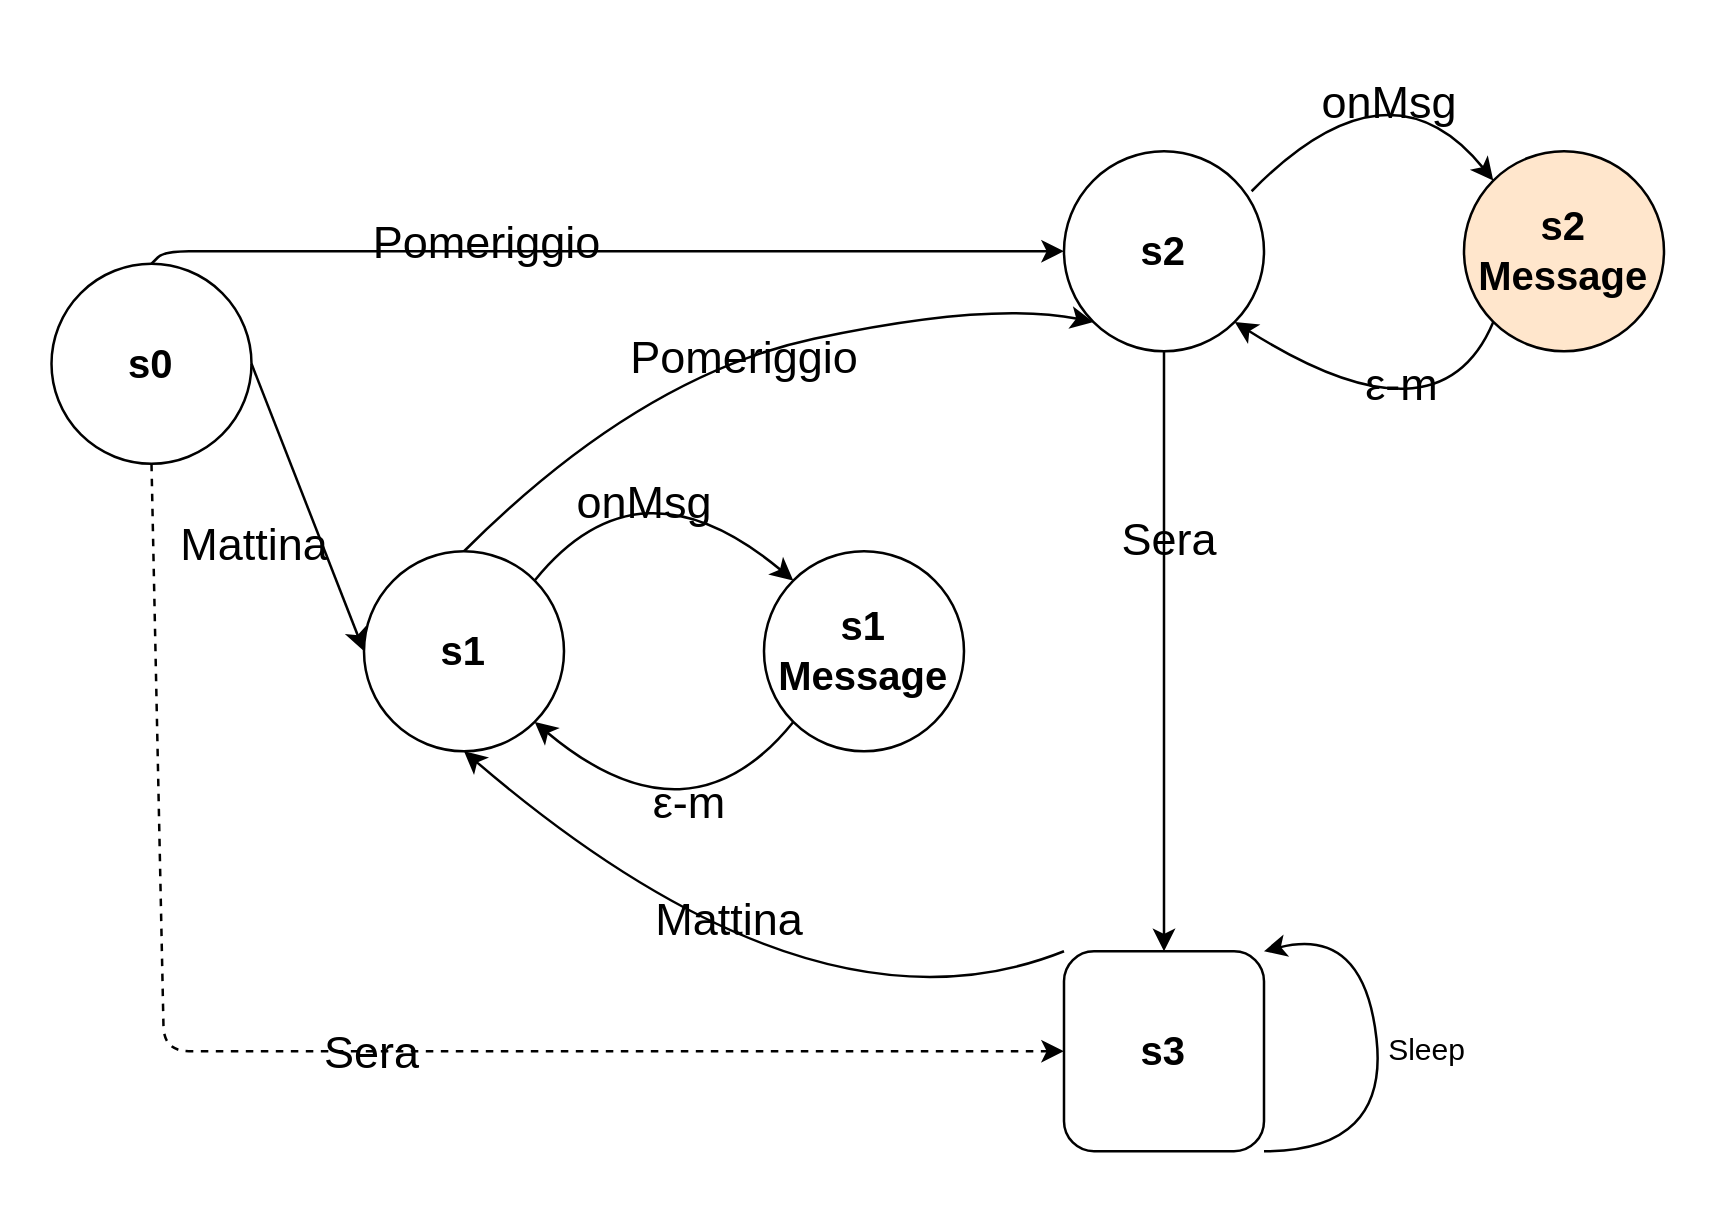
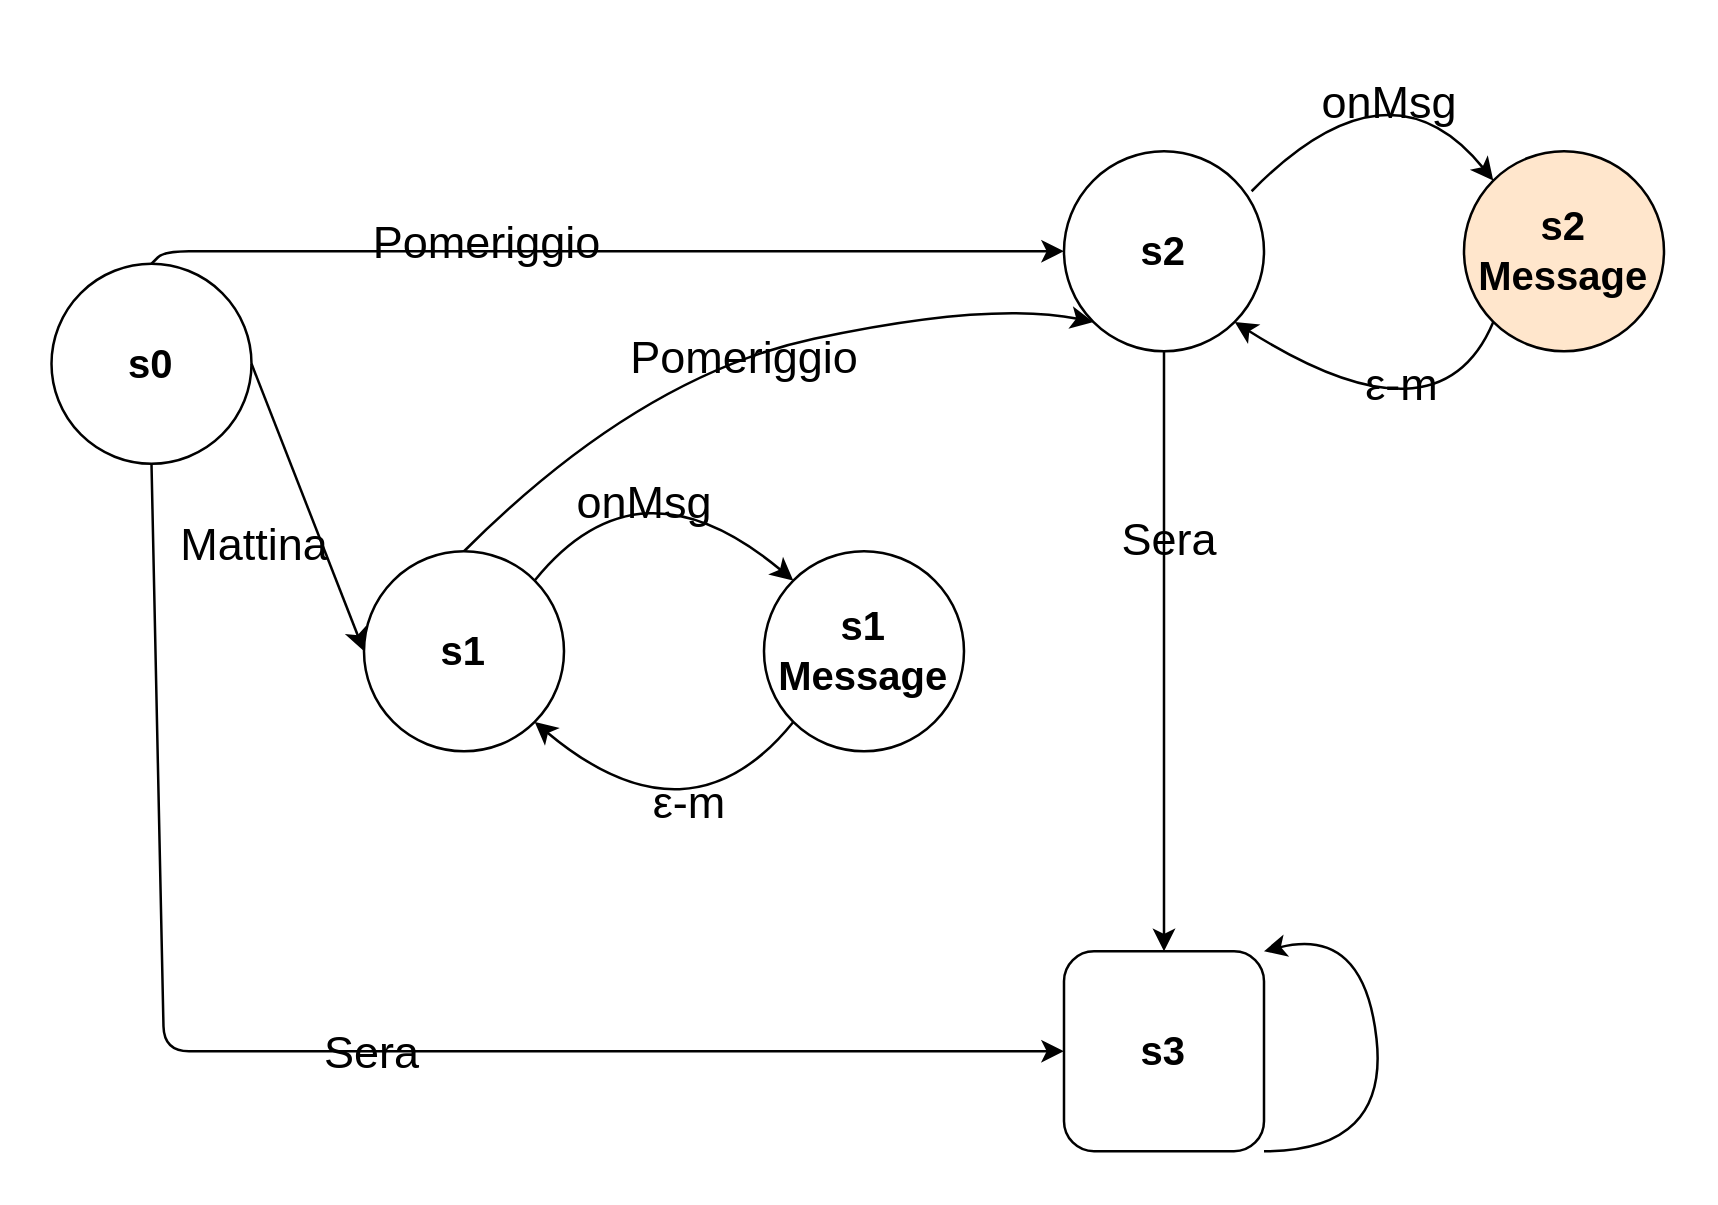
(159, 836) -> (159, 836)
(748, 937) -> none
(1426, 1051) -> none
